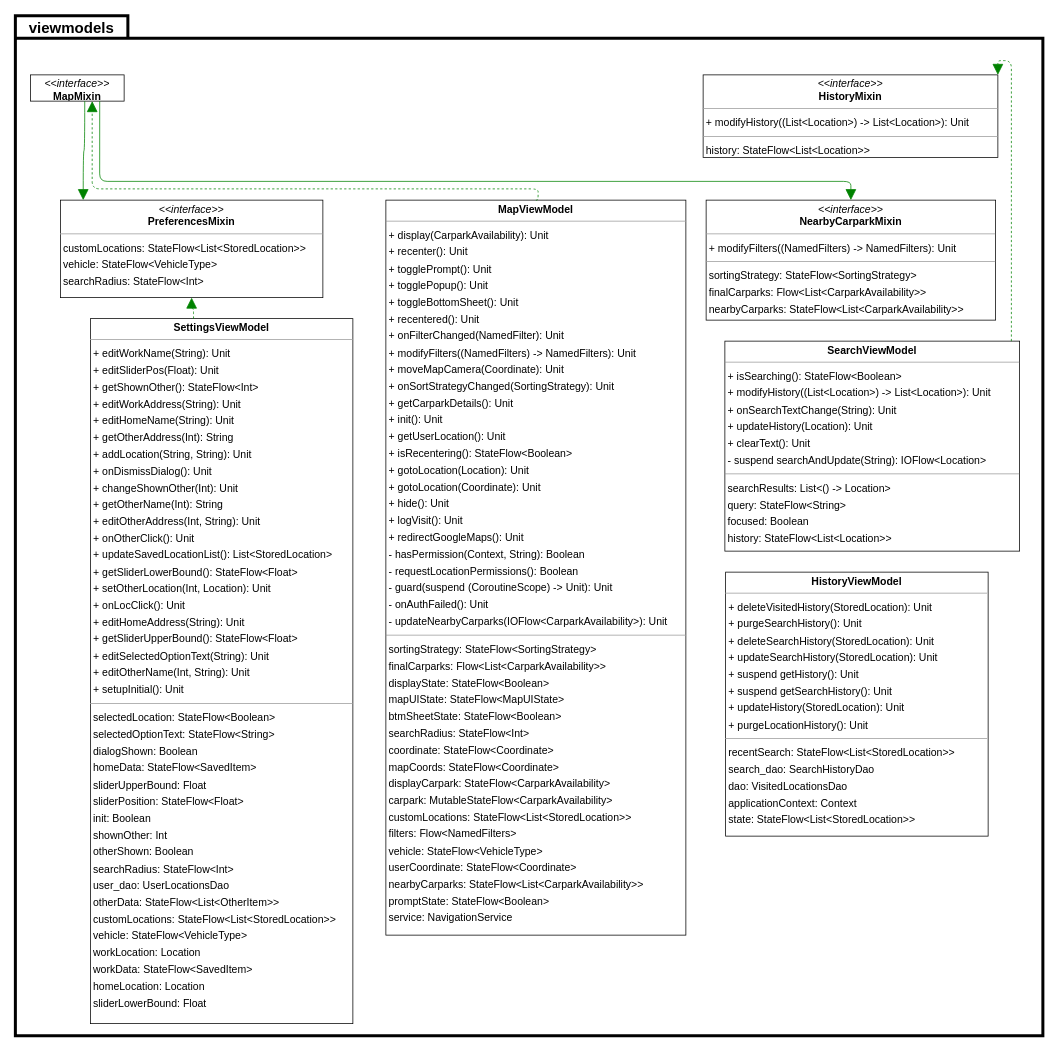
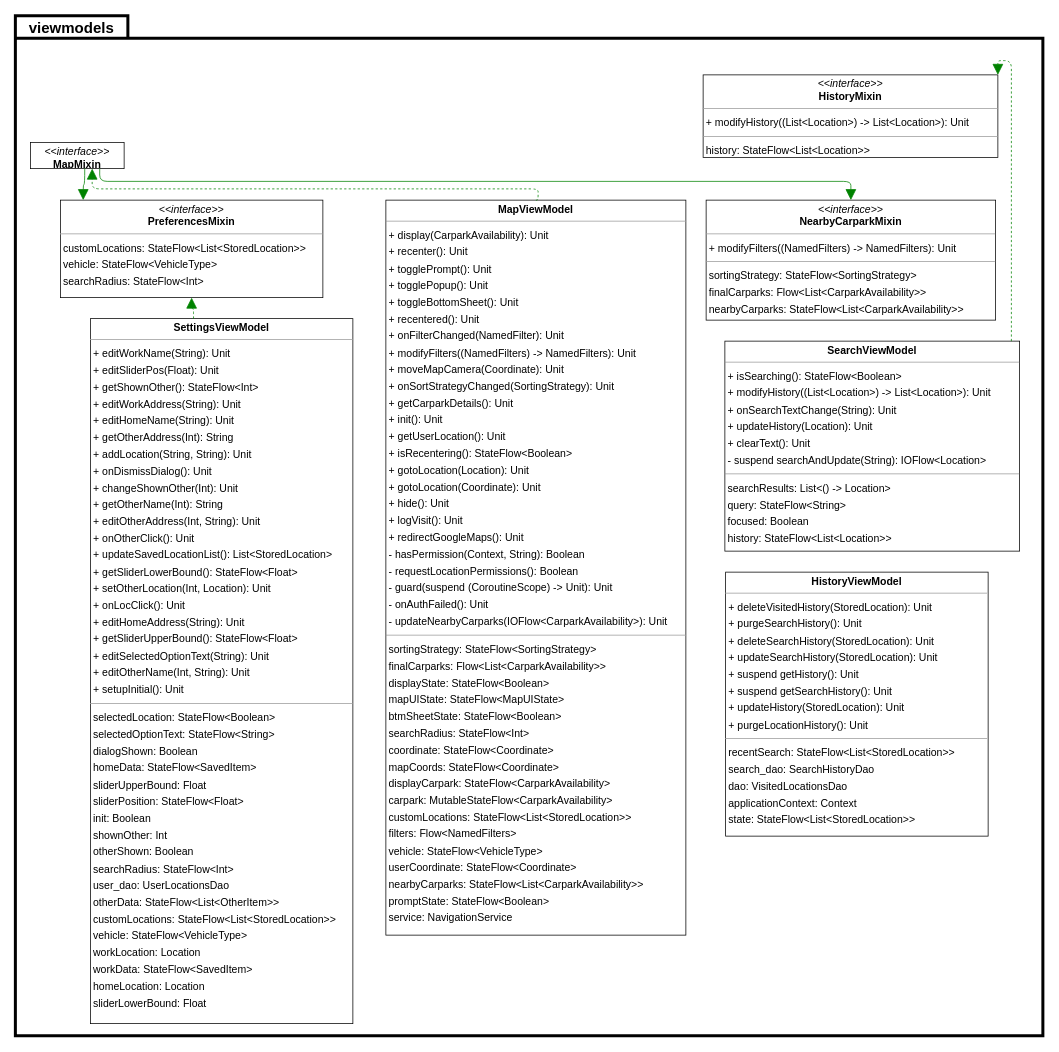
(77, 88) -> (77, 155)
